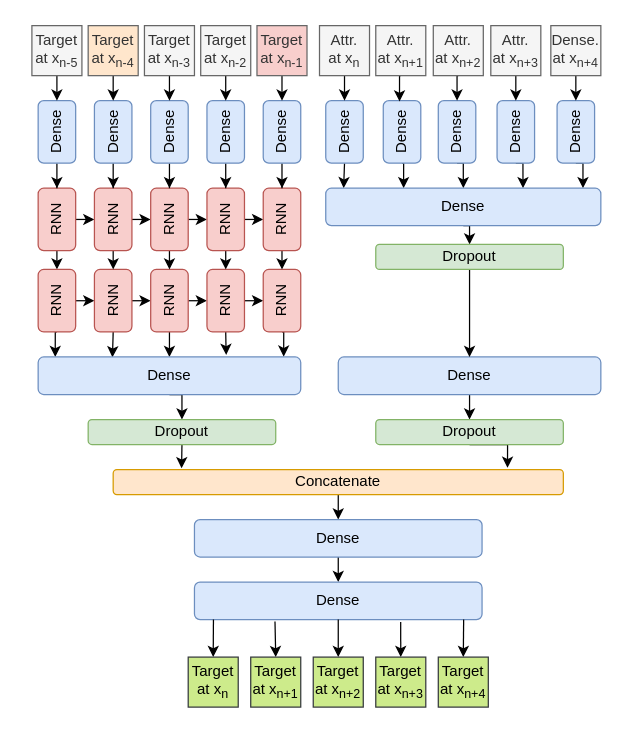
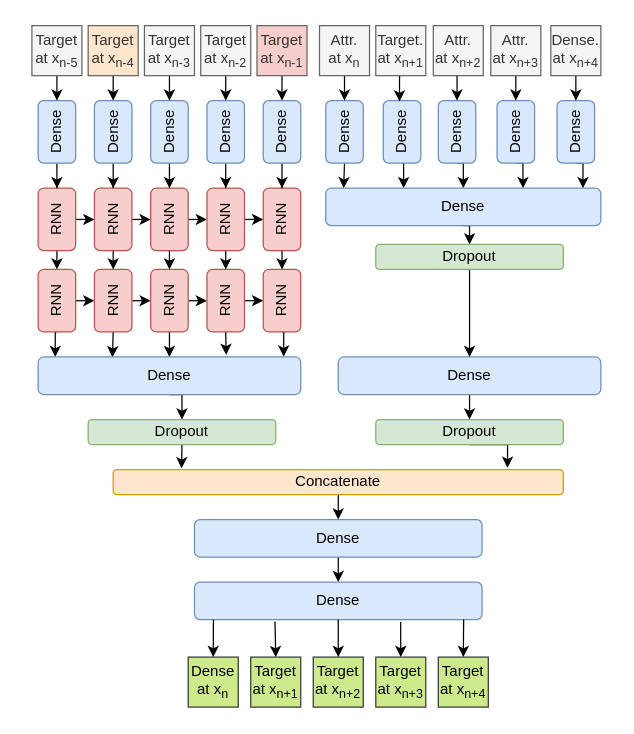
(401, 51) -> (401, 51)
(213, 682) -> (213, 682)
